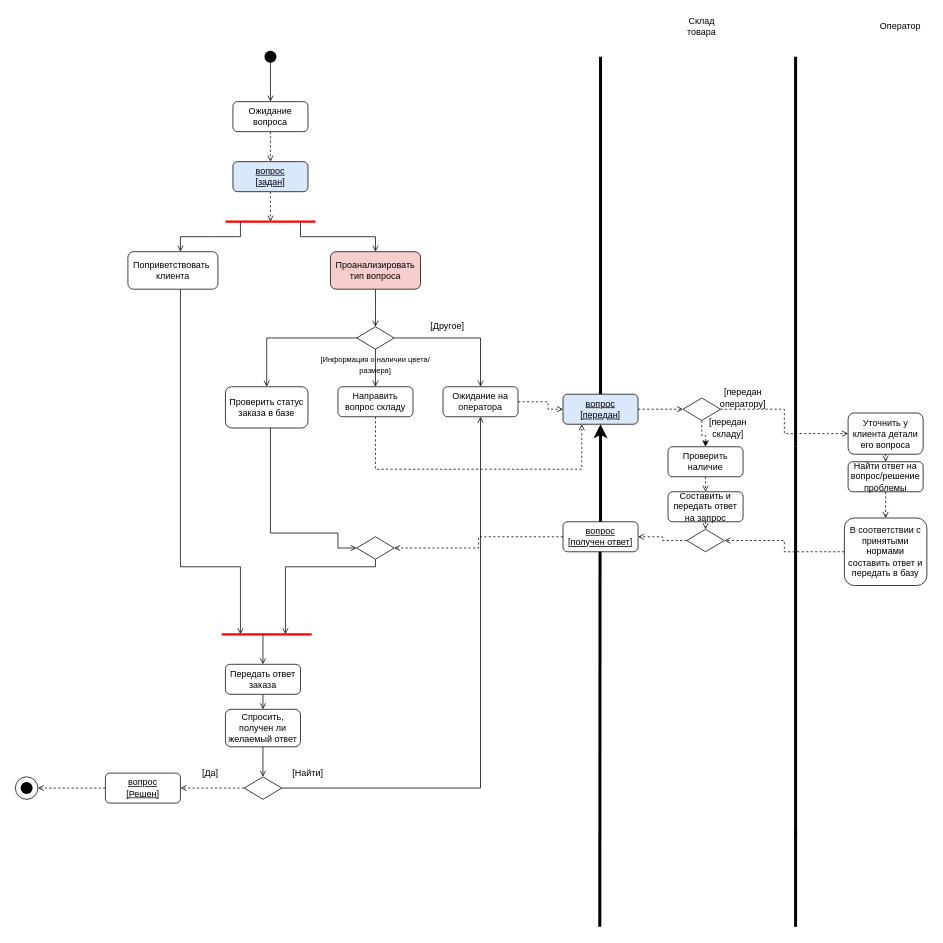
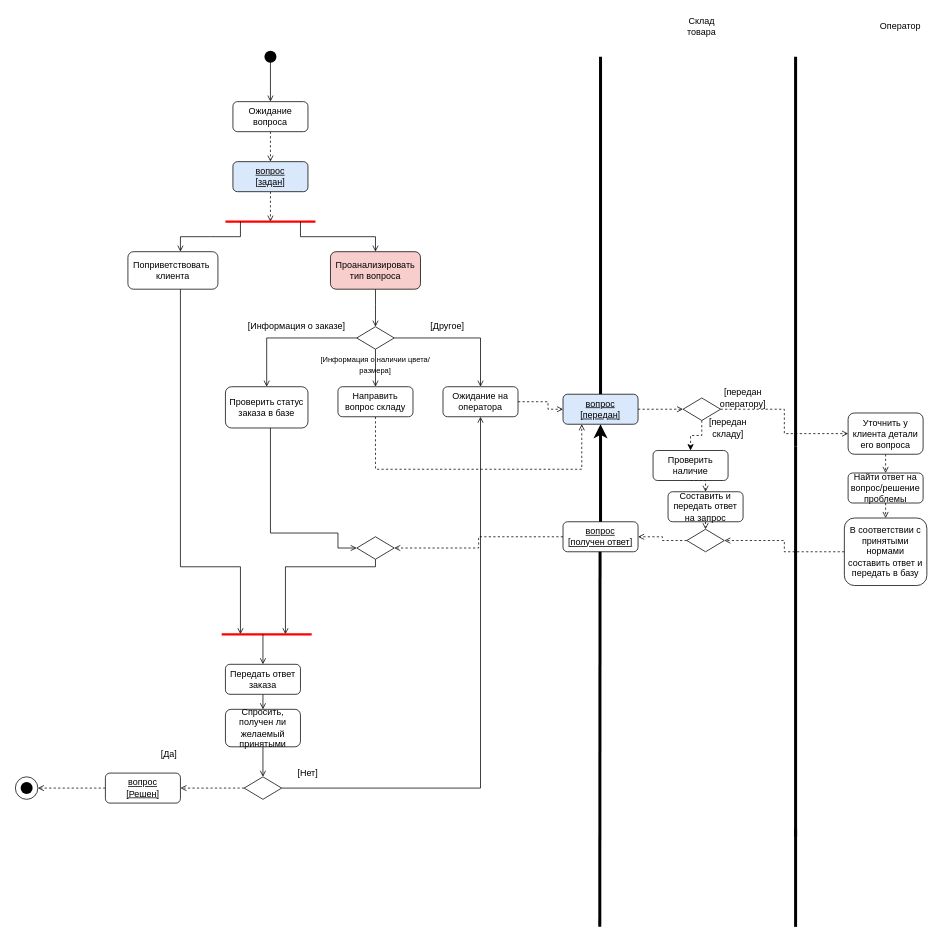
none -> (297, 327)
(705, 462) -> (690, 465)
(885, 477) -> (885, 488)
(263, 728) -> (263, 728)
(210, 773) -> (169, 754)
(308, 773) -> (308, 773)
